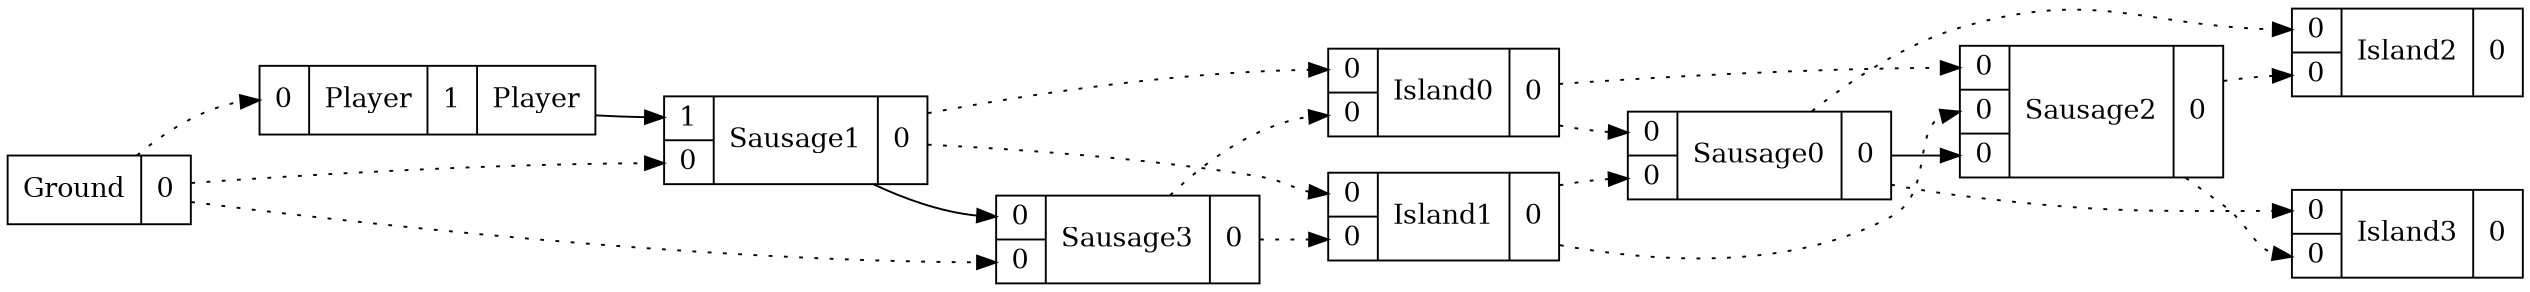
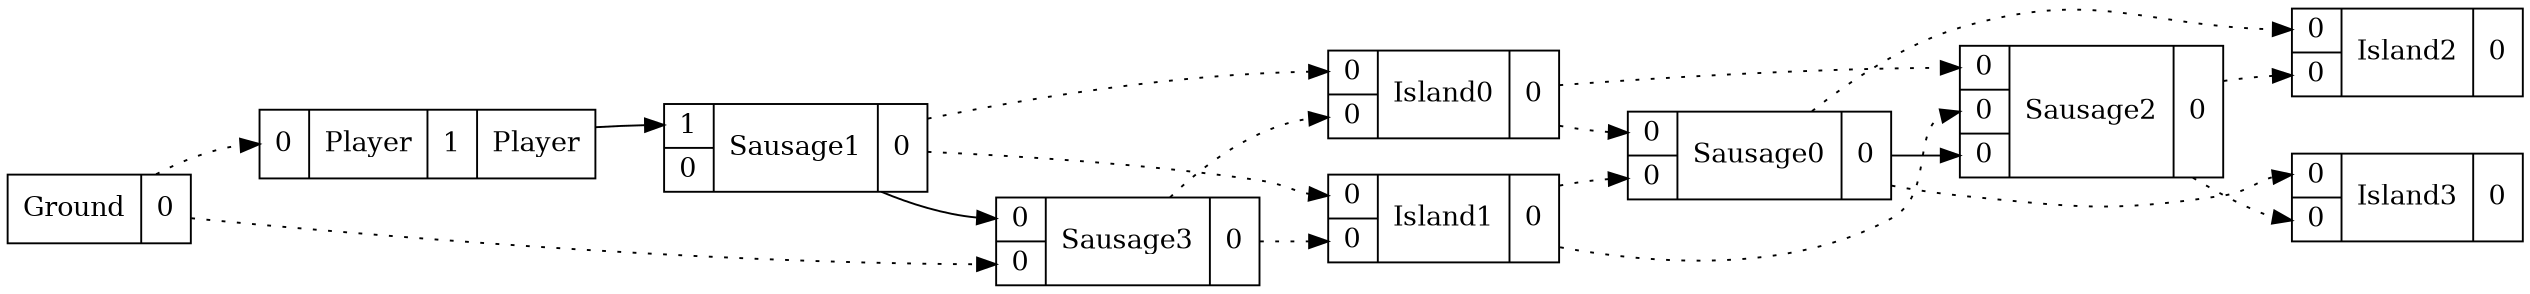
(418, 170) -> none
